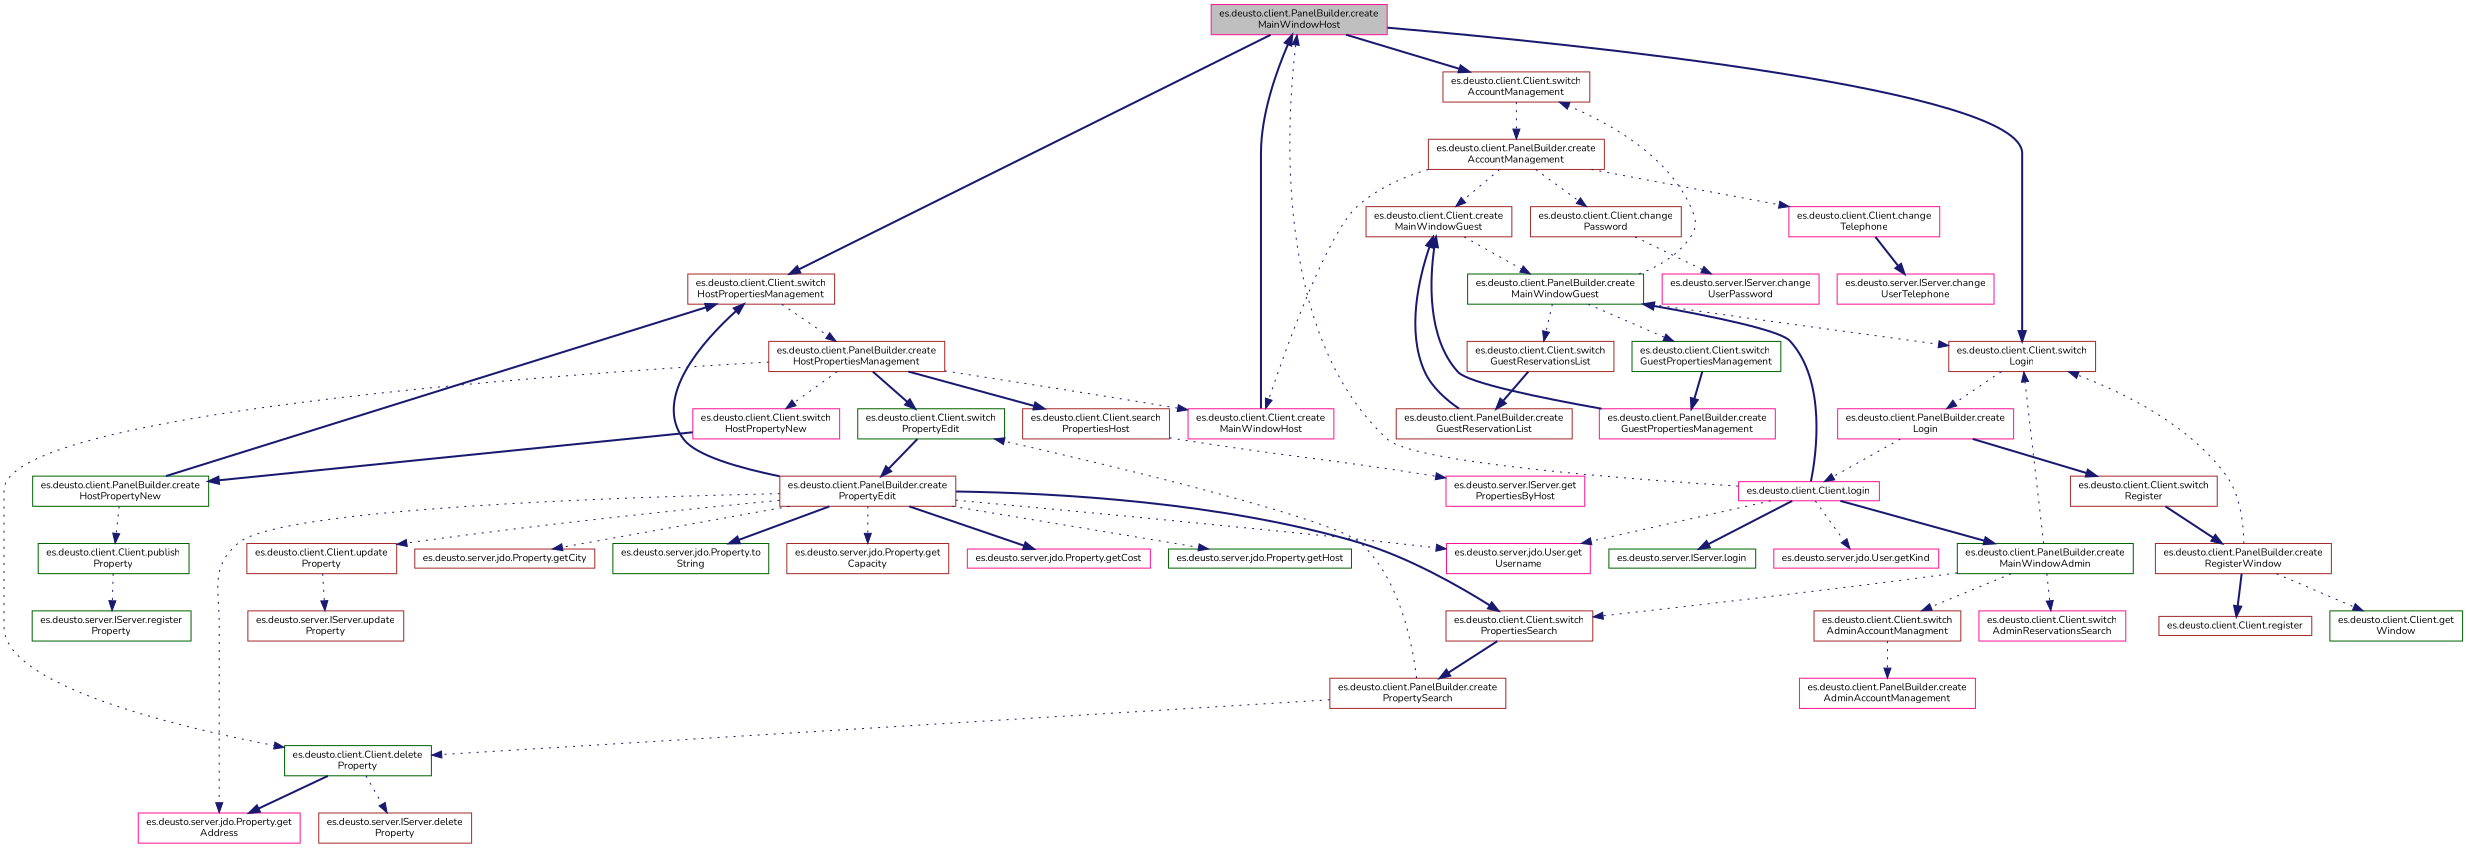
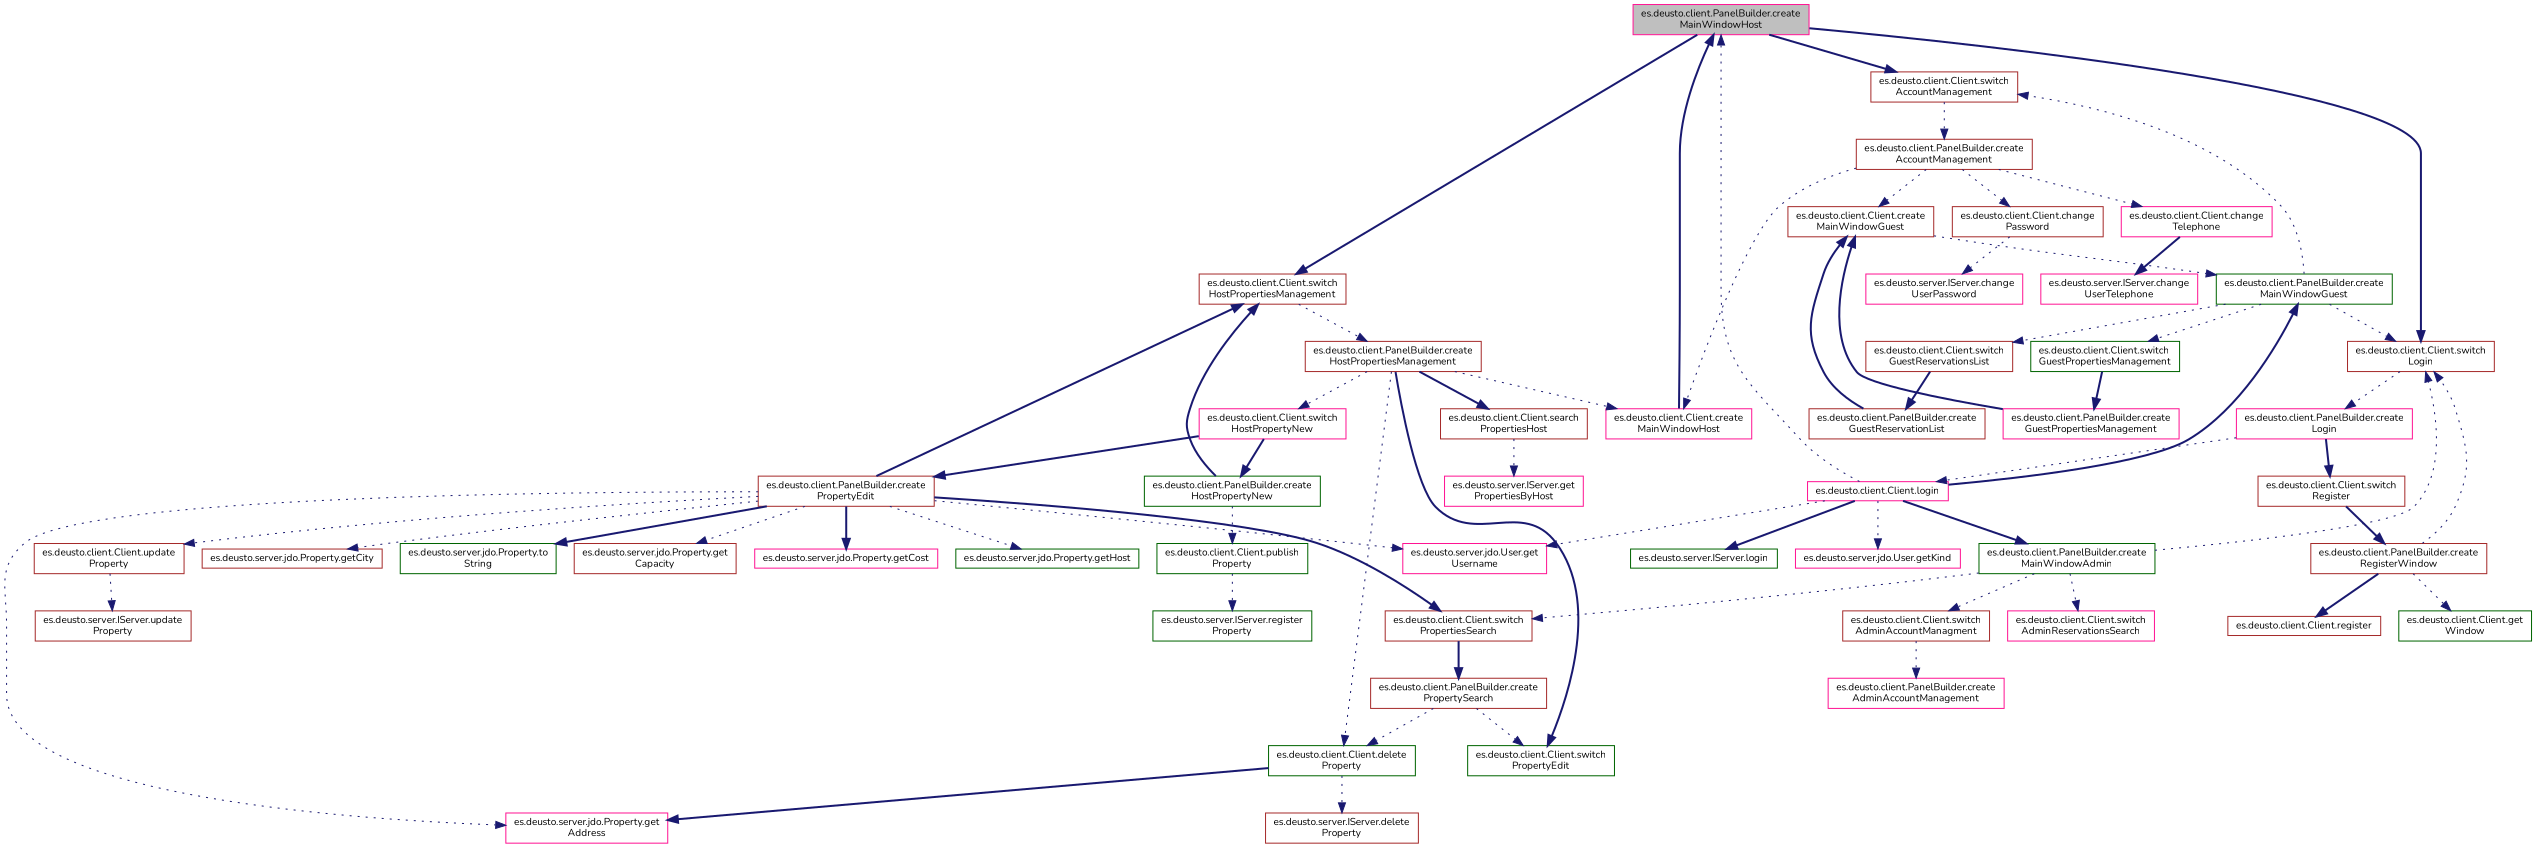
(903, 454) -> (1072, 456)
